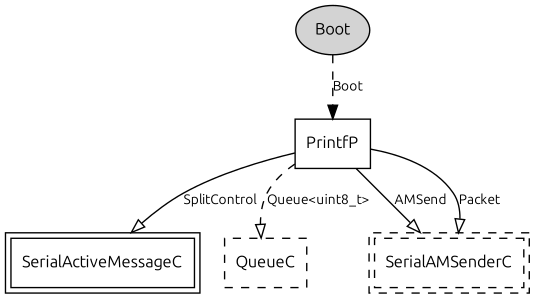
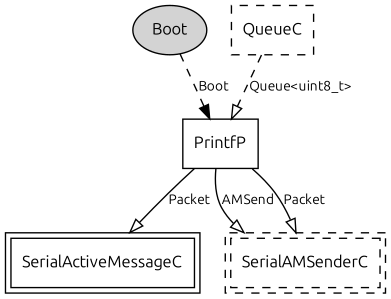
(269, 189) -> (249, 81)
(220, 201) -> (190, 201)
